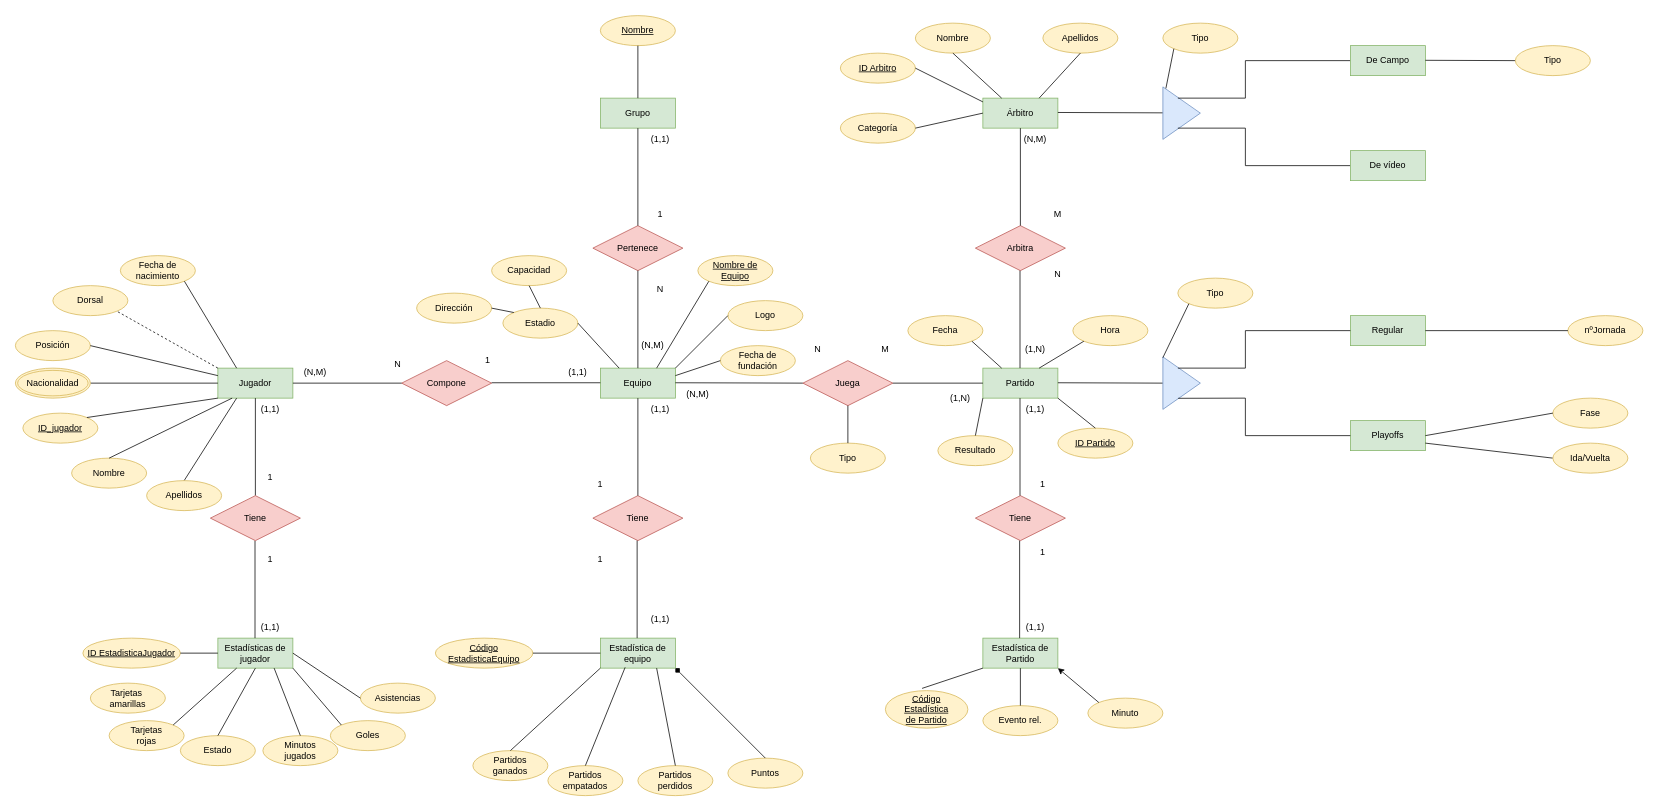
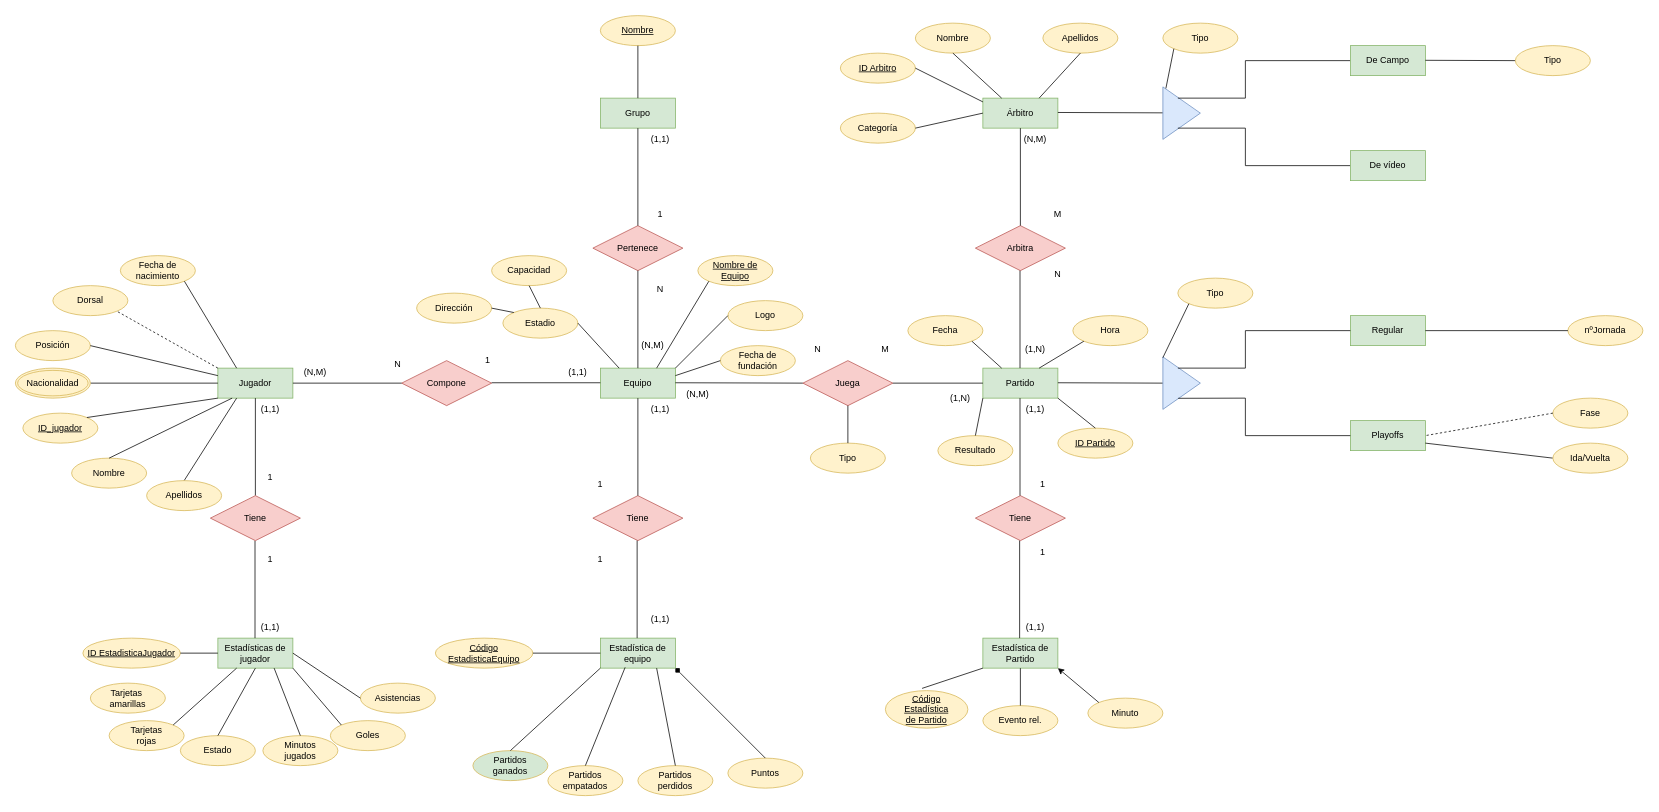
(1489, 424) -> (1489, 424)
(510, 765) -> (510, 765)
